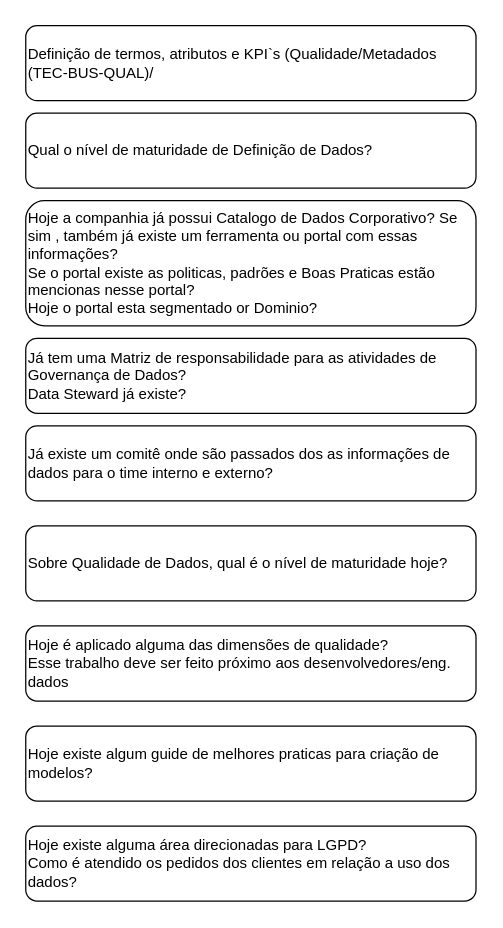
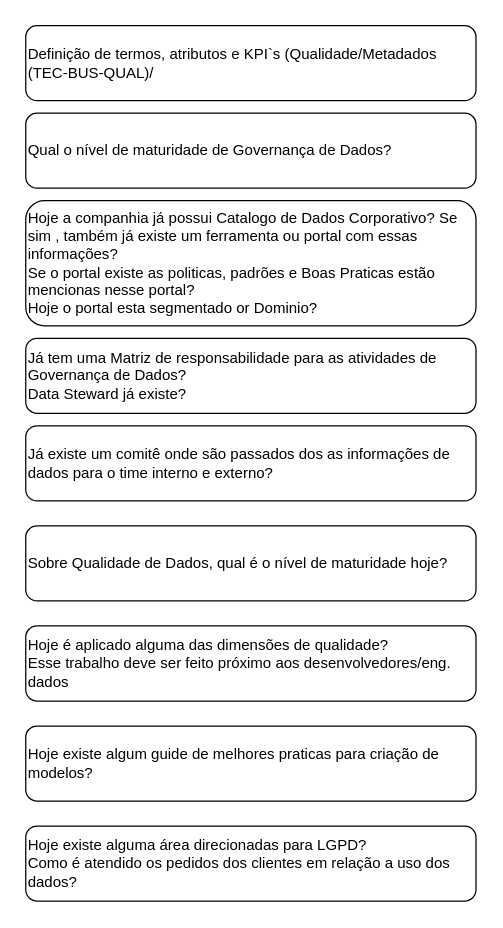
(209, 151) -> (217, 151)
